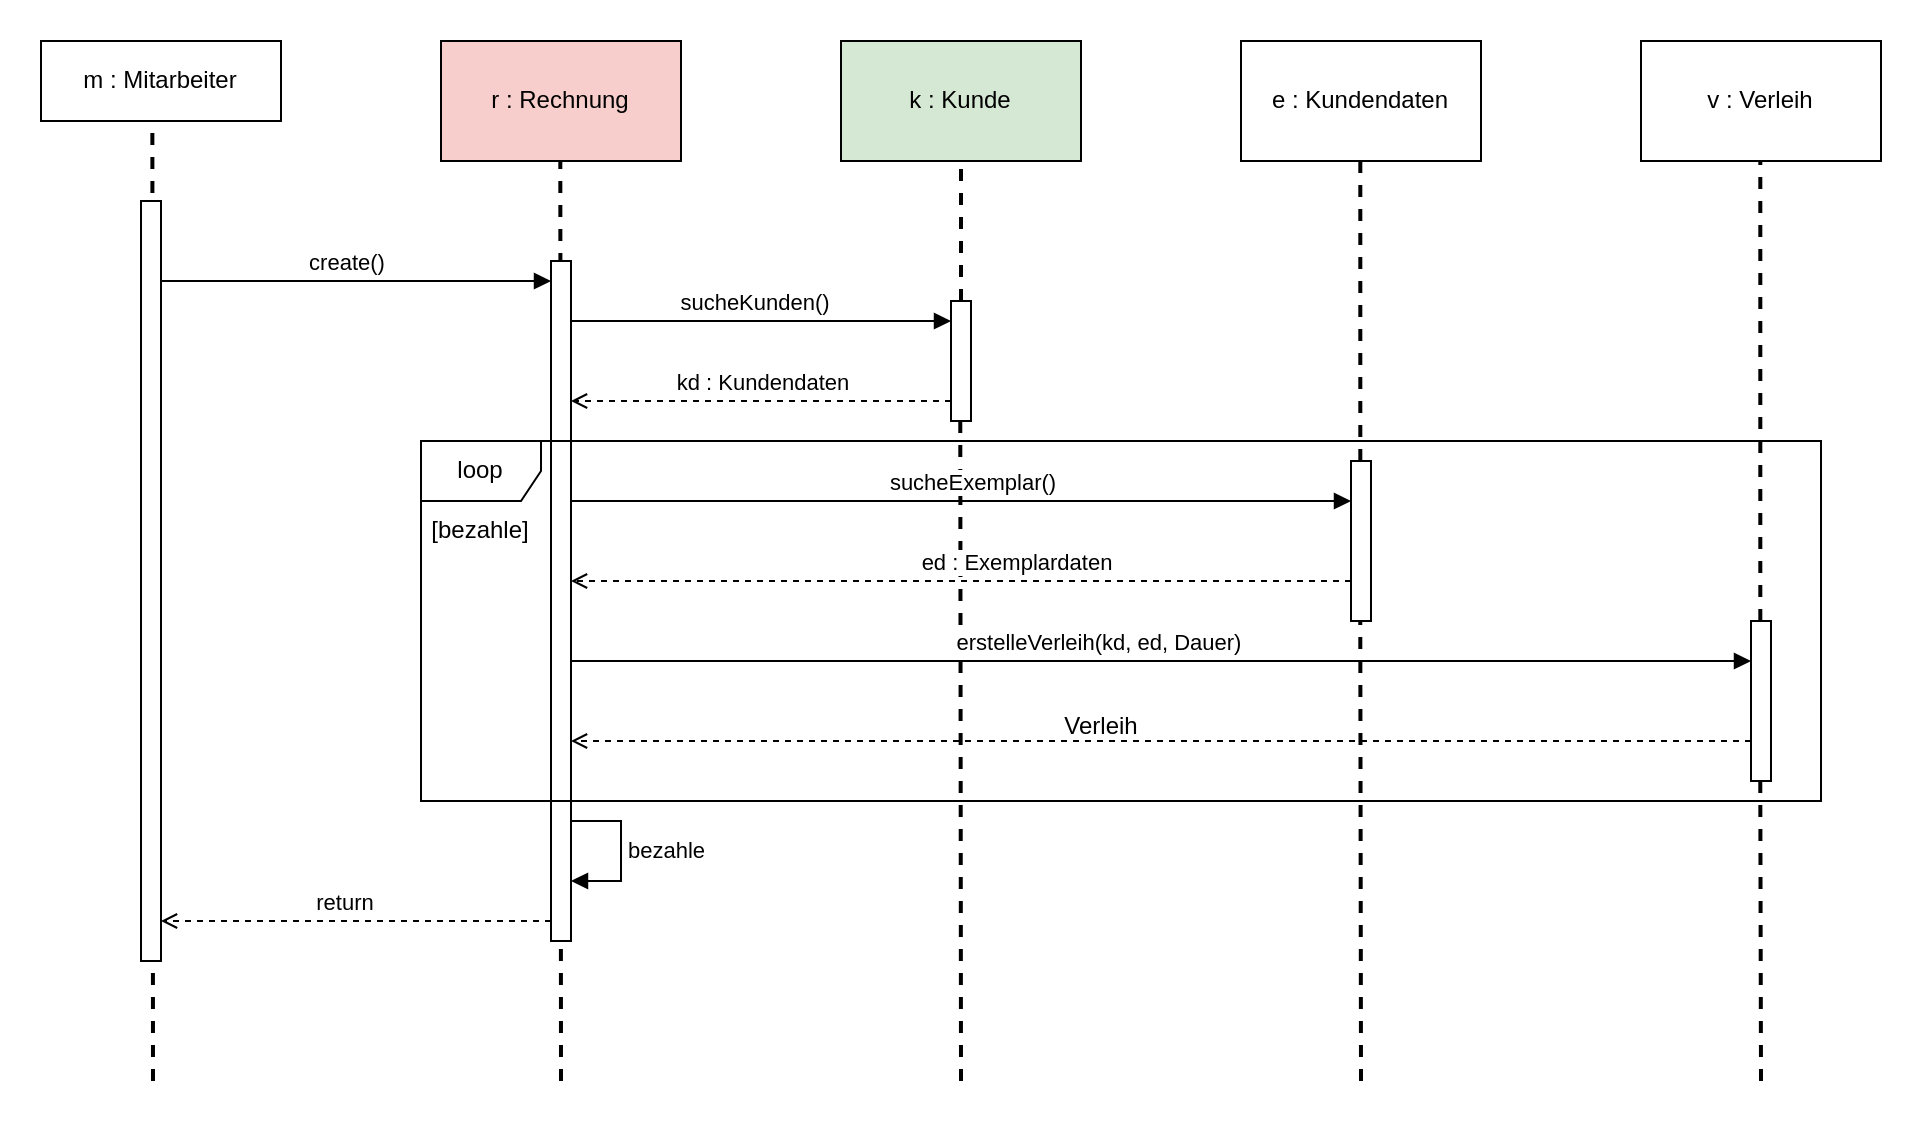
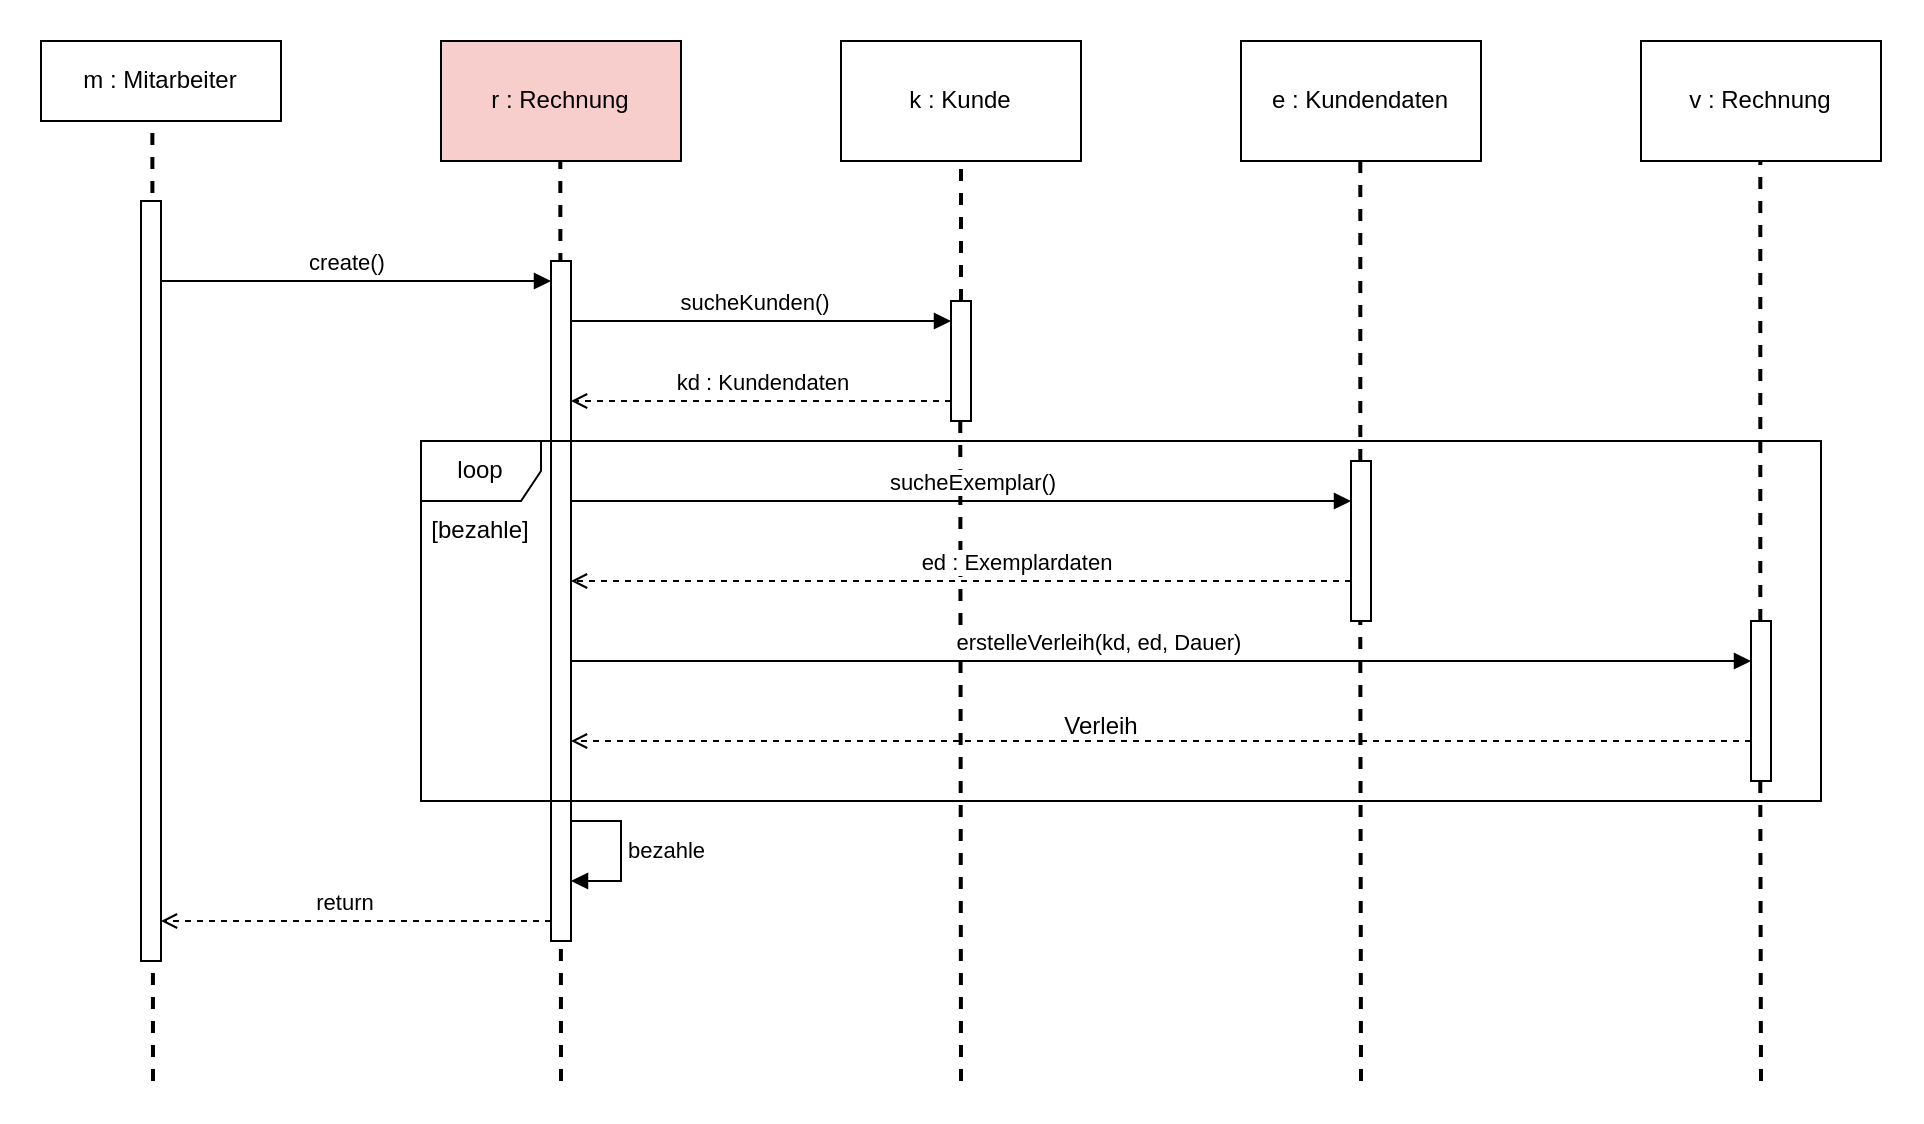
(961, 101) -> (961, 101)
(1761, 101) -> (1761, 101)
